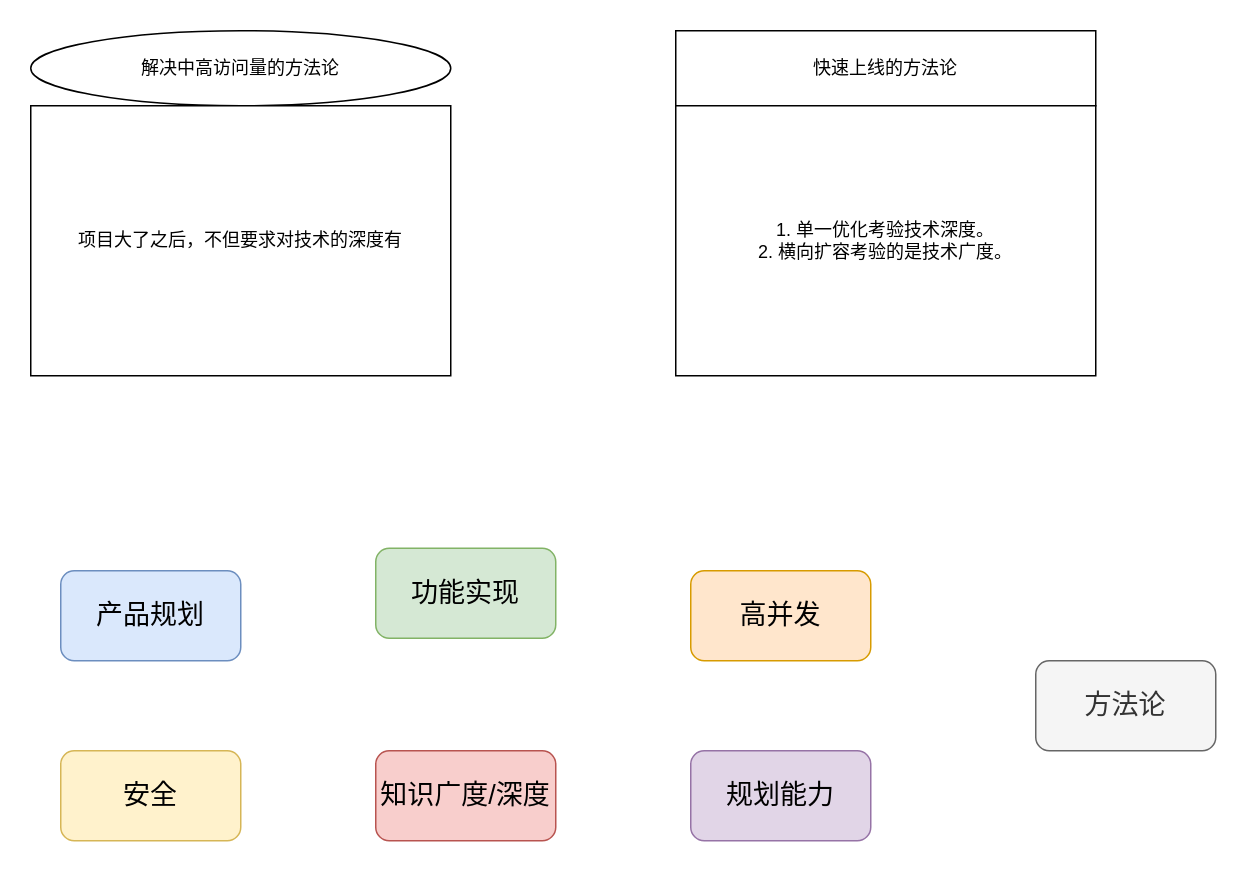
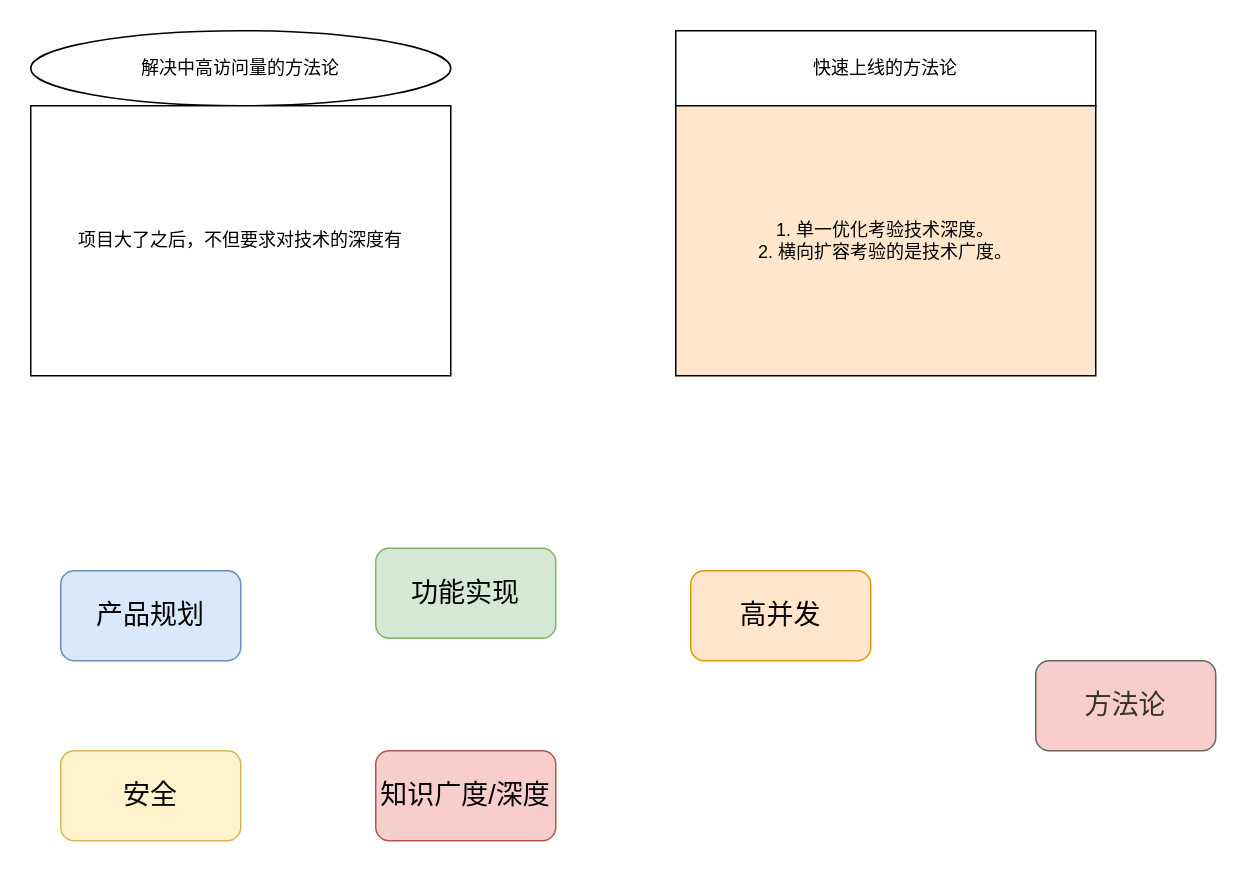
(886, 241) -> (886, 241)
(1126, 706) -> (1126, 706)
(781, 796) -> none
